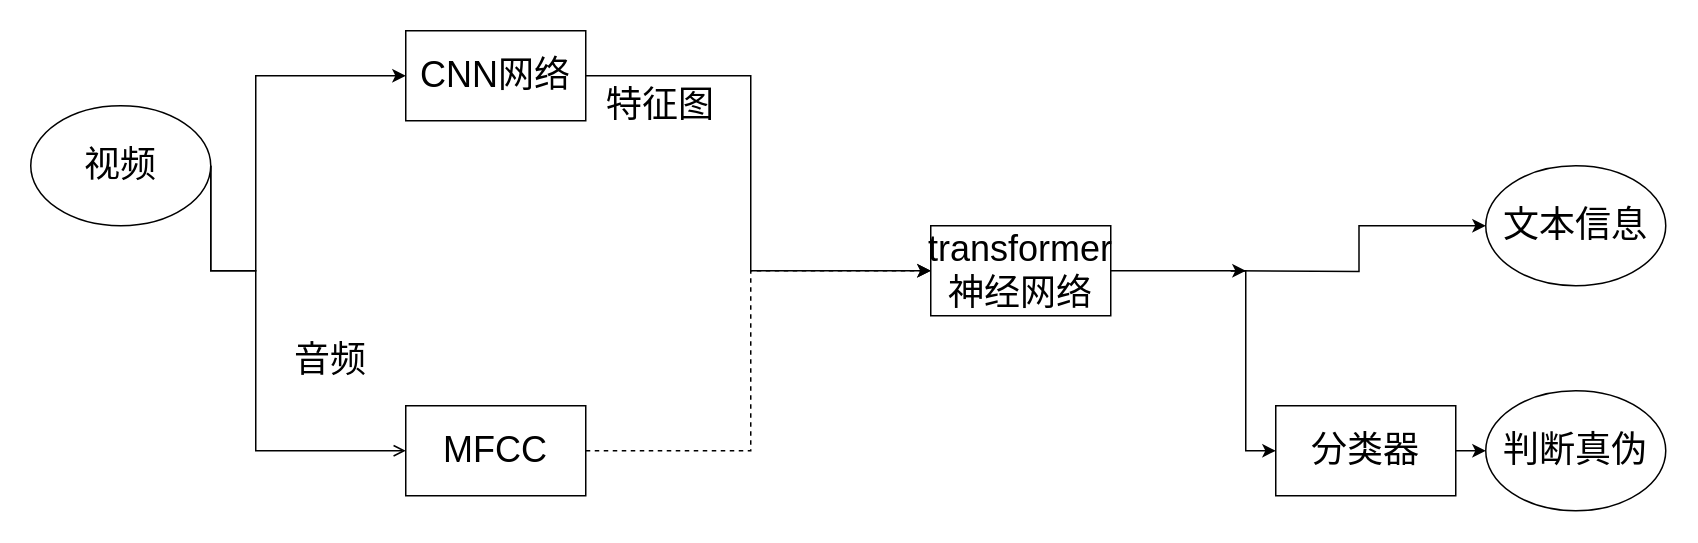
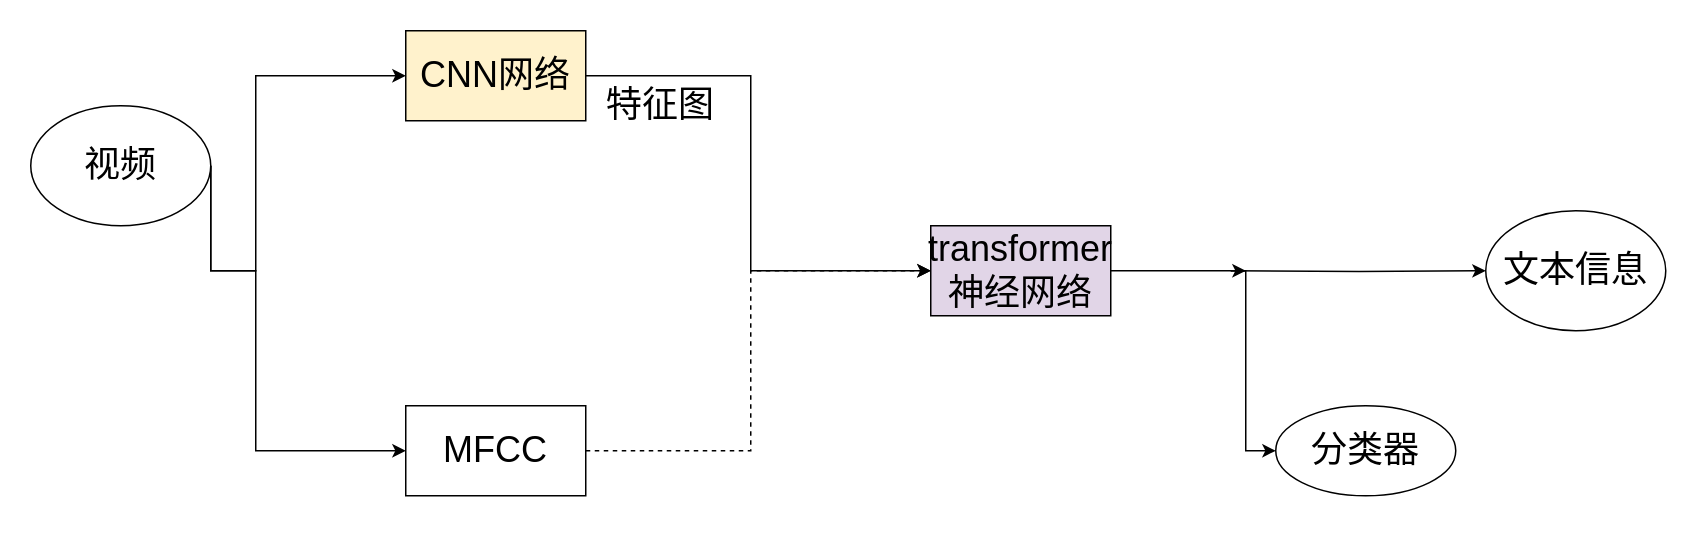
(496, 76) -> (496, 76)
(1576, 226) -> (1576, 271)
(1021, 271) -> (1021, 271)
(331, 361) -> none
(396, 451) -> (394, 451)
(1366, 451) -> (1366, 451)
(1466, 451) -> none
(1576, 451) -> none
